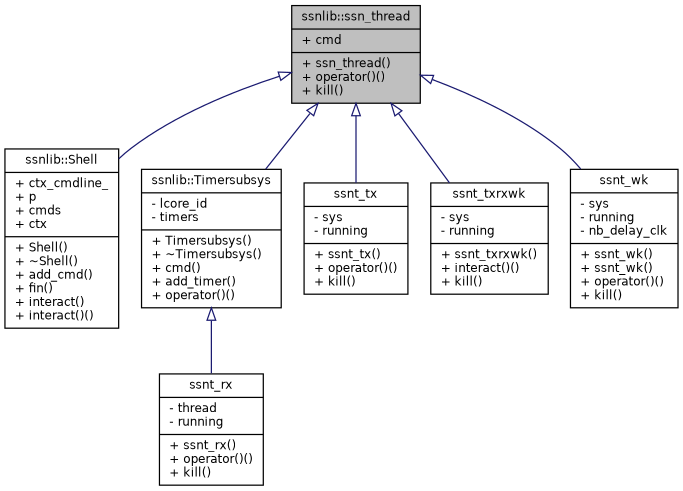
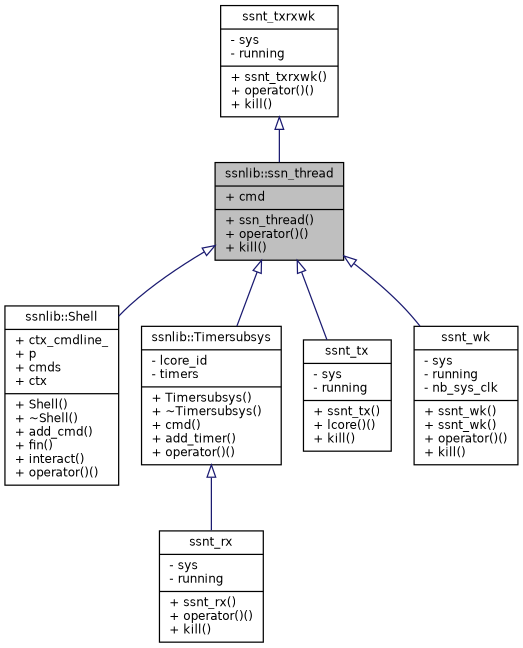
(424, 148) -> (279, 146)
(624, 231) -> (462, 388)
(356, 268) -> (345, 425)
(480, 268) -> (273, 91)
(54, 316) -> (57, 473)
(193, 409) -> (184, 566)
